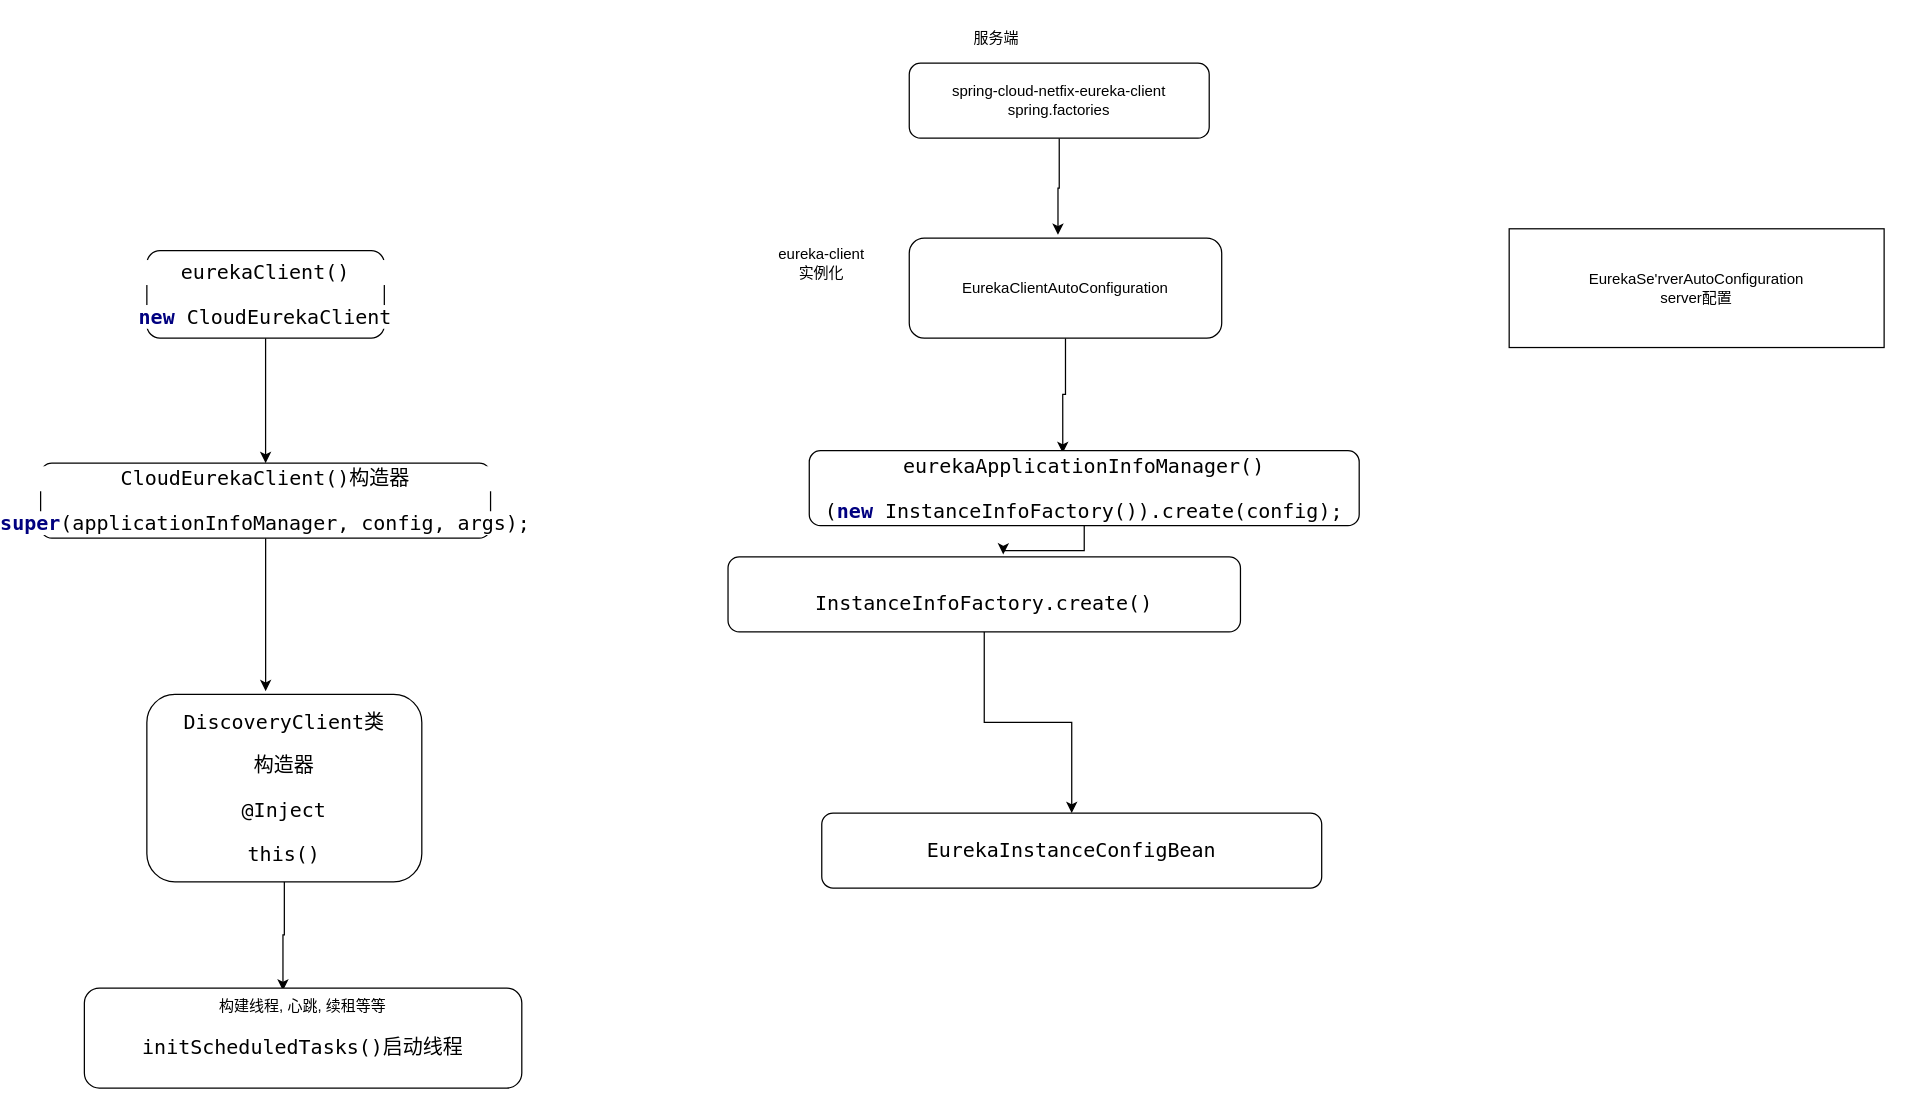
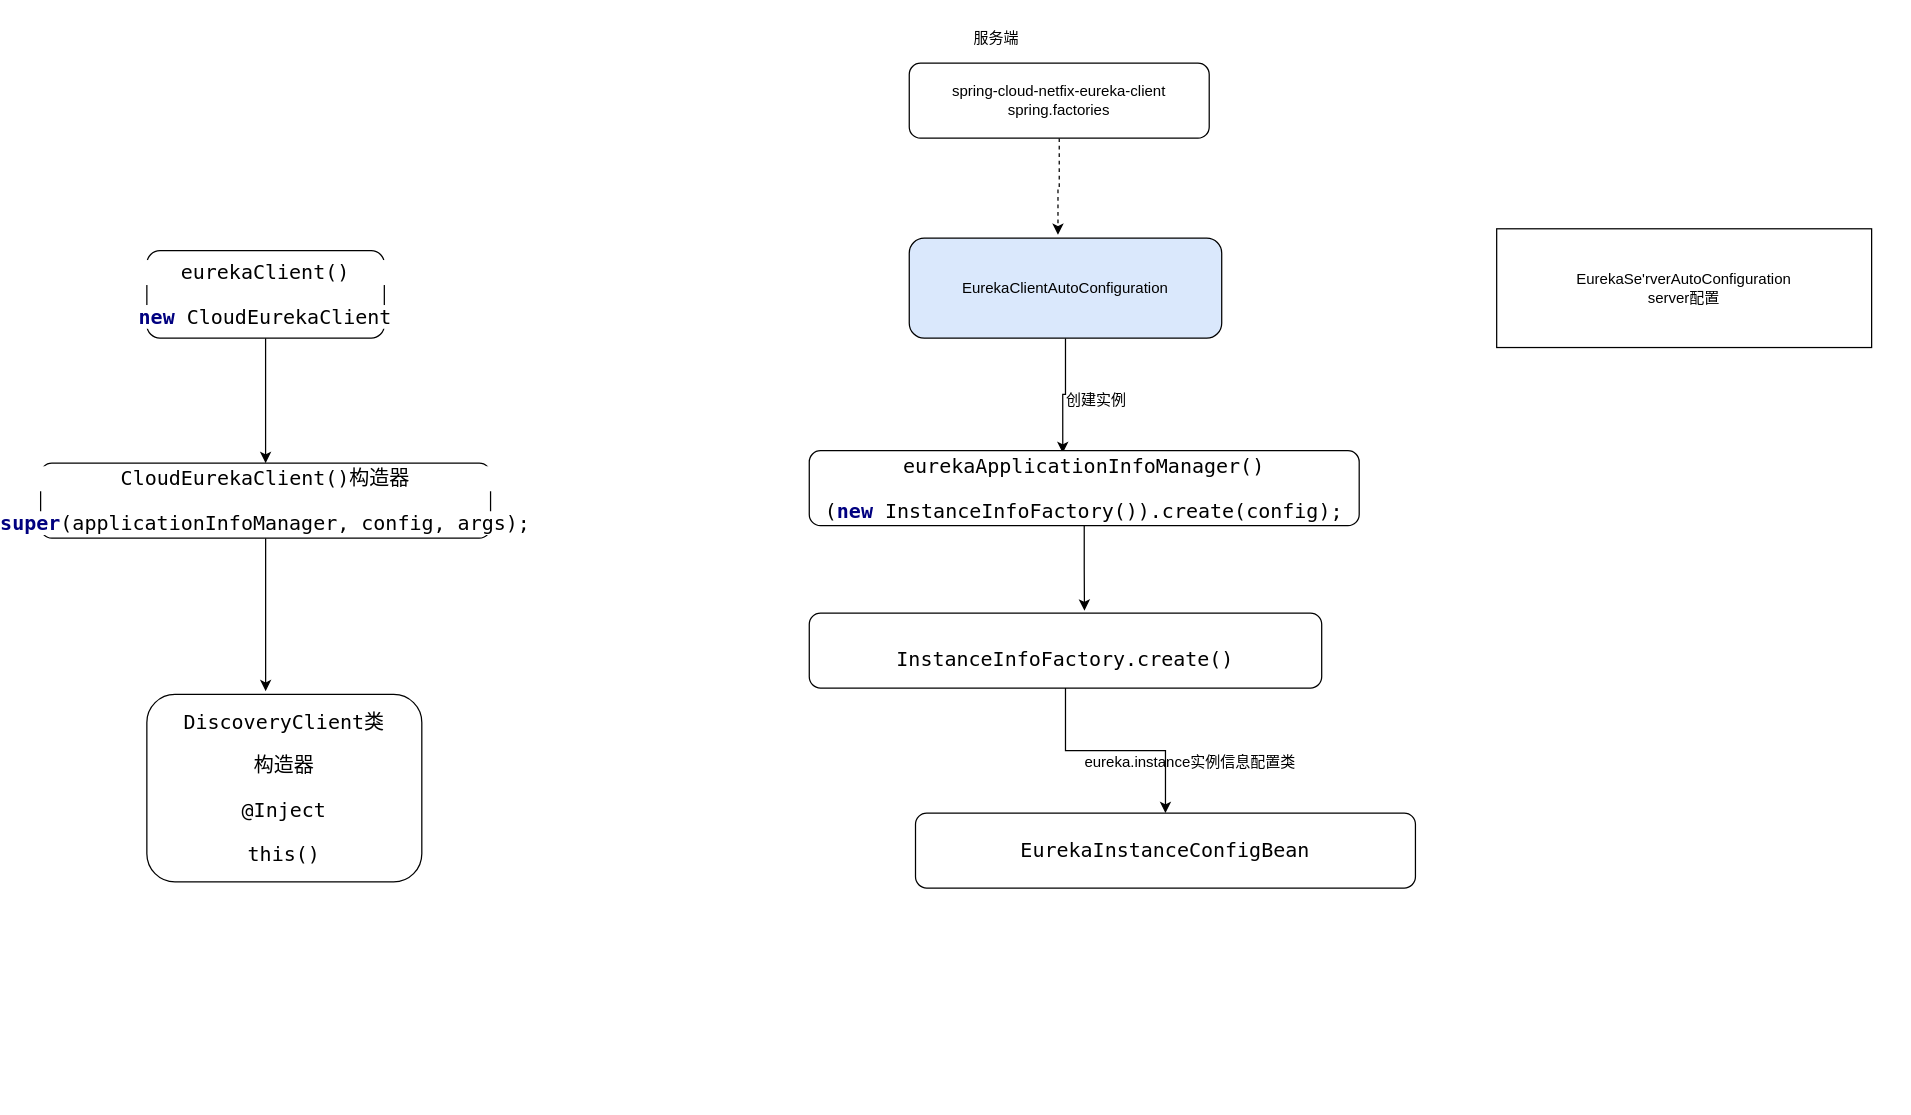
(1059, 183) -> (1059, 183)
(822, 263) -> none
(1066, 288) -> (1066, 288)
(1697, 288) -> (1684, 288)
none -> (1097, 401)
(984, 594) -> (1066, 651)
none -> (1191, 763)
(1072, 851) -> (1166, 851)
(284, 932) -> none
(303, 1038) -> none
